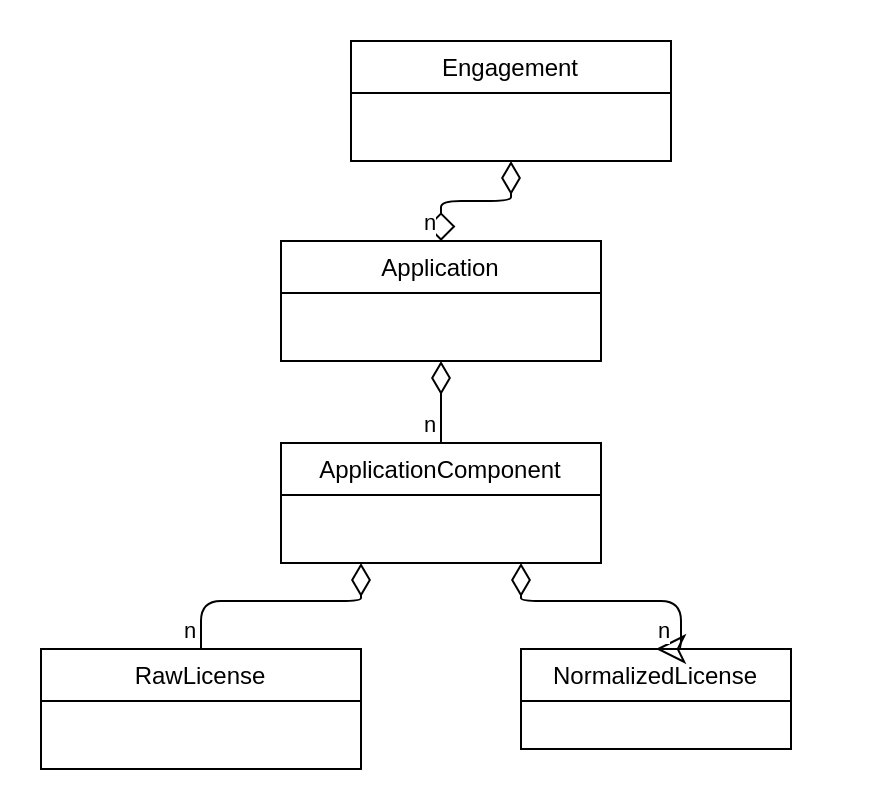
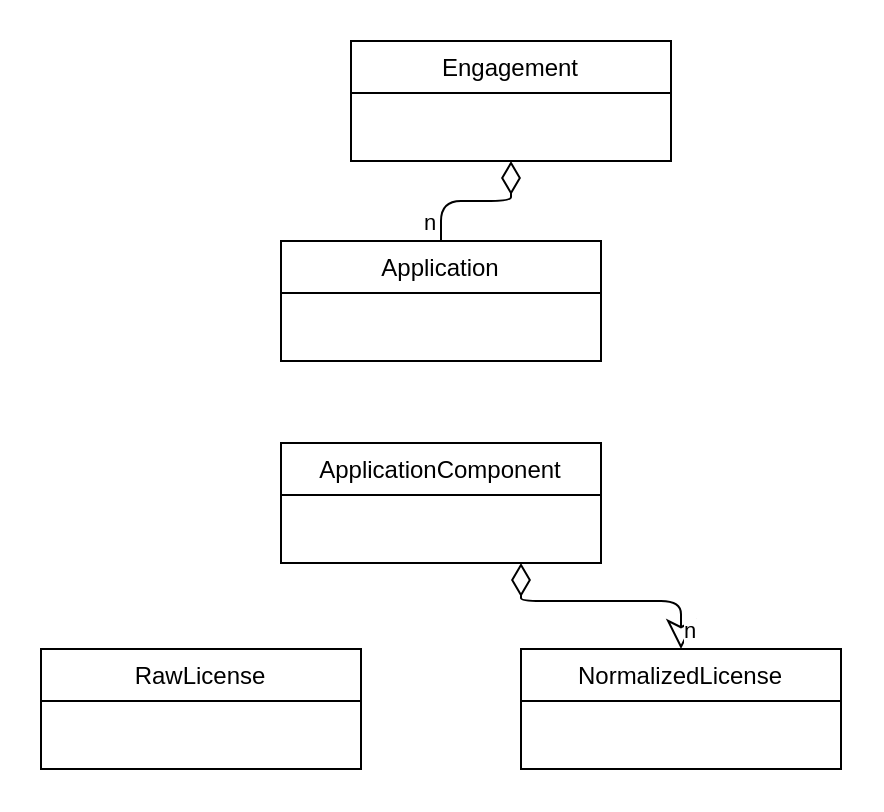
(444, 203) -> (441, 217)
(441, 416) -> none
(266, 601) -> none
(656, 699) -> (681, 709)
